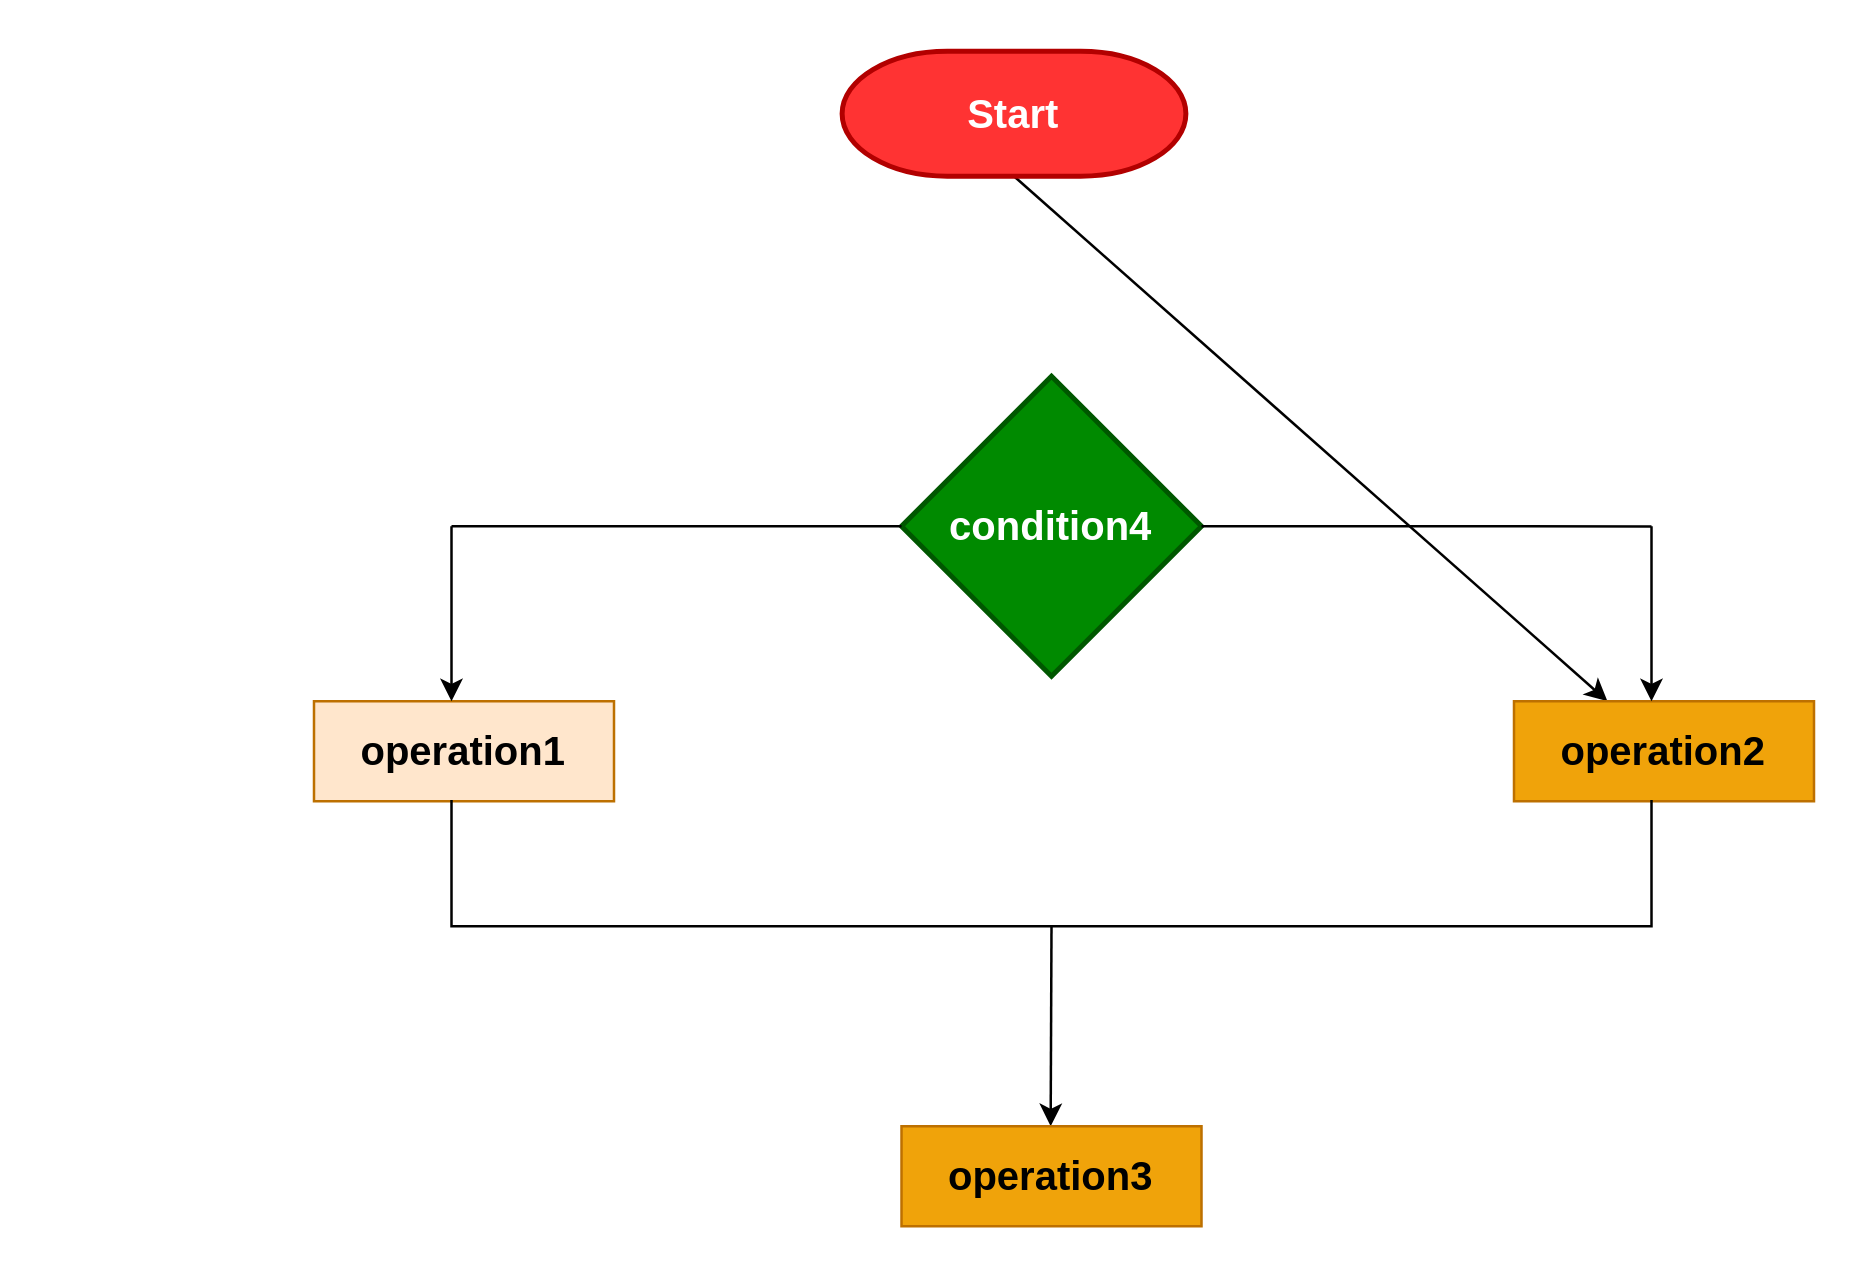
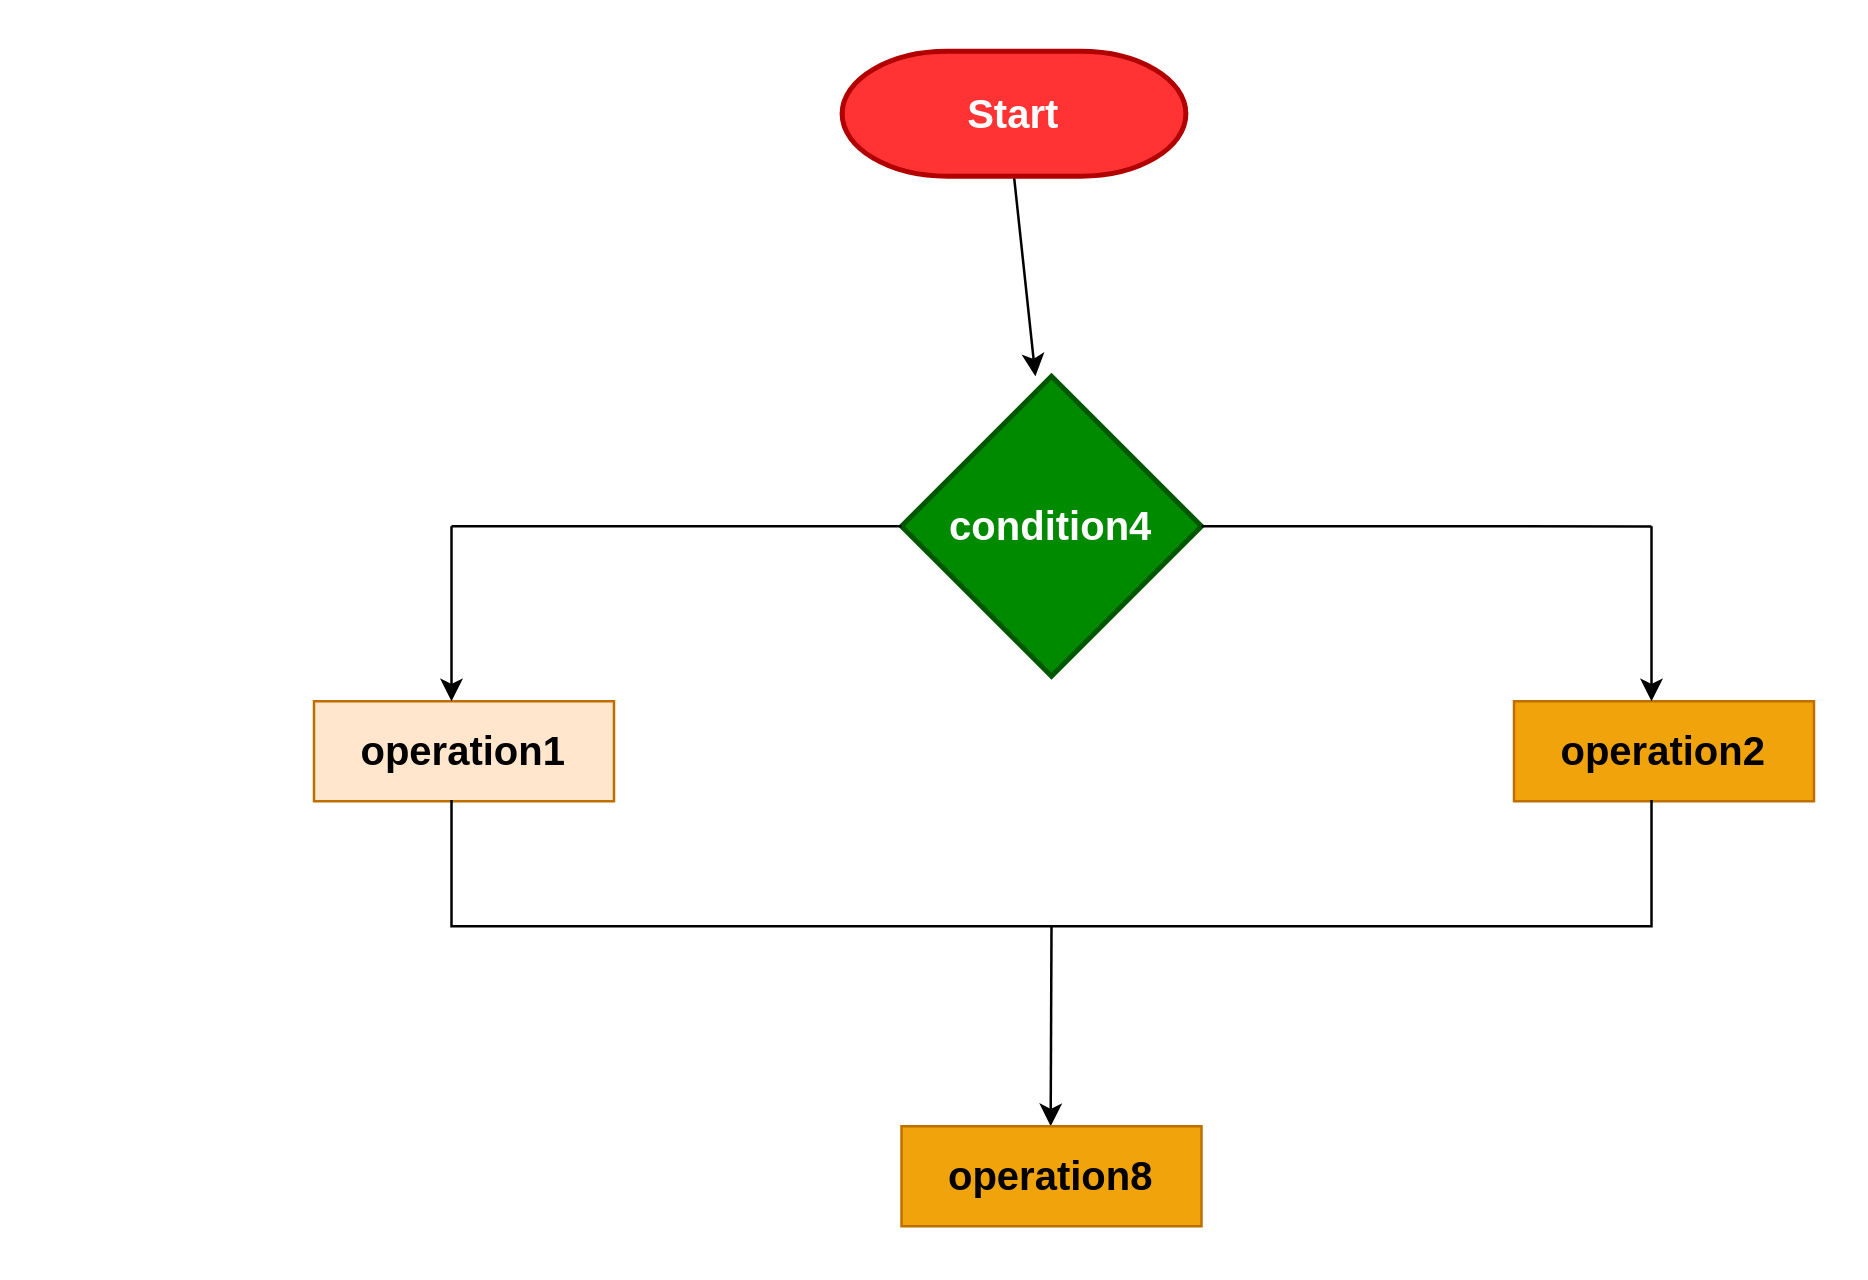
(1209, 349) -> (1024, 269)
(1051, 1176) -> (1051, 1176)
